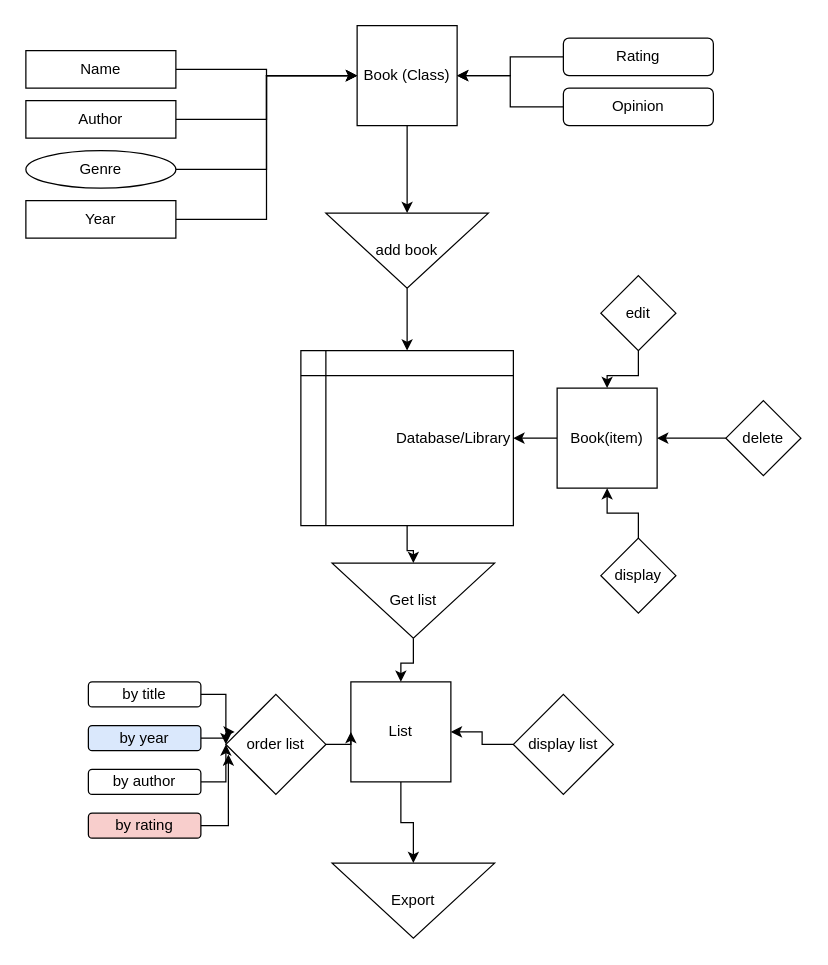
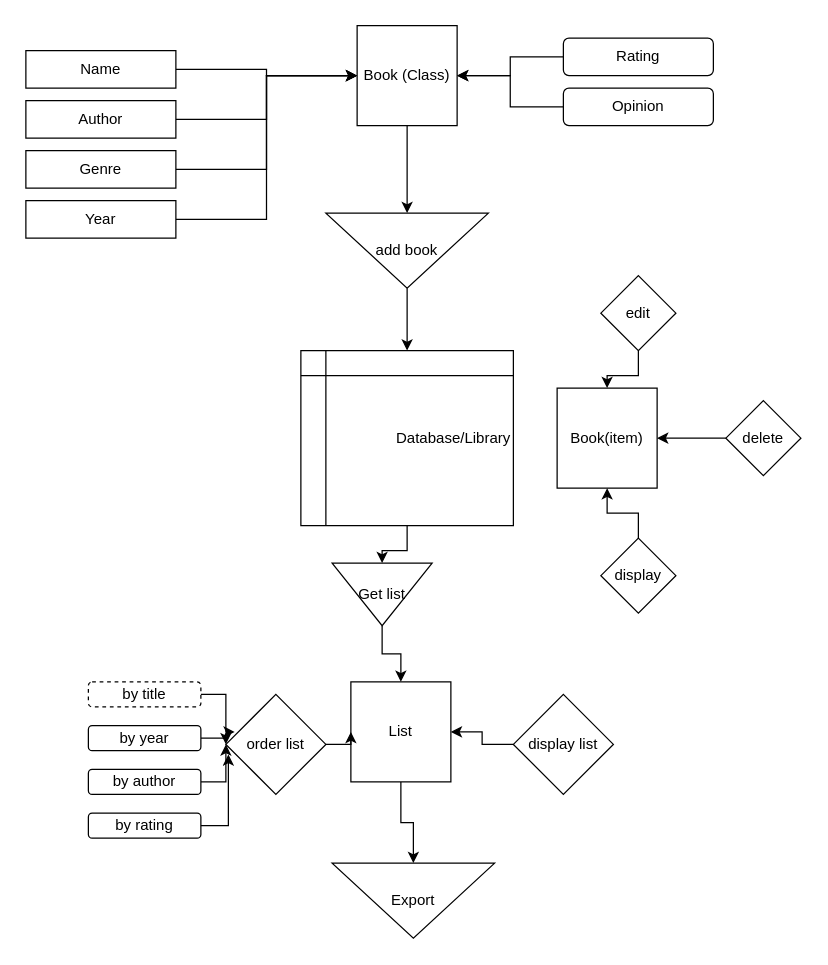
(101, 169) -> (101, 169)
(533, 438) -> none
(413, 601) -> (382, 594)
(144, 694) -> (144, 694)
(144, 738) -> (144, 738)
(144, 826) -> (144, 826)
